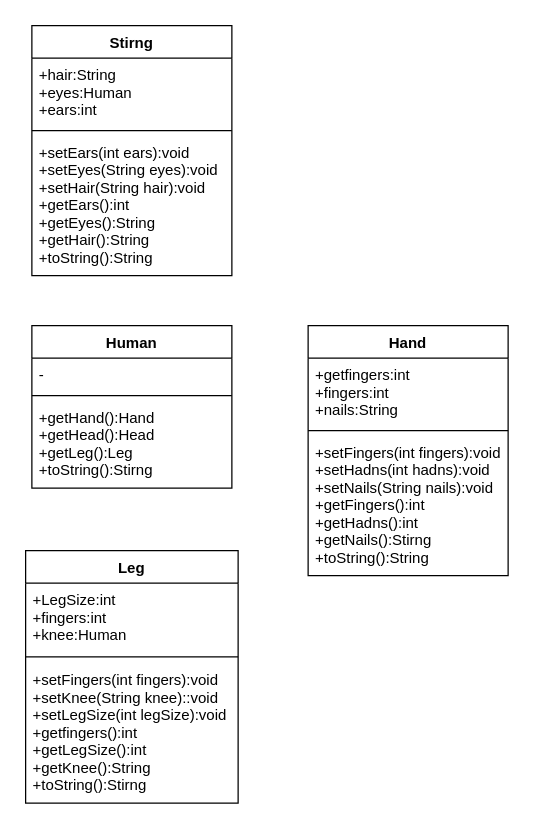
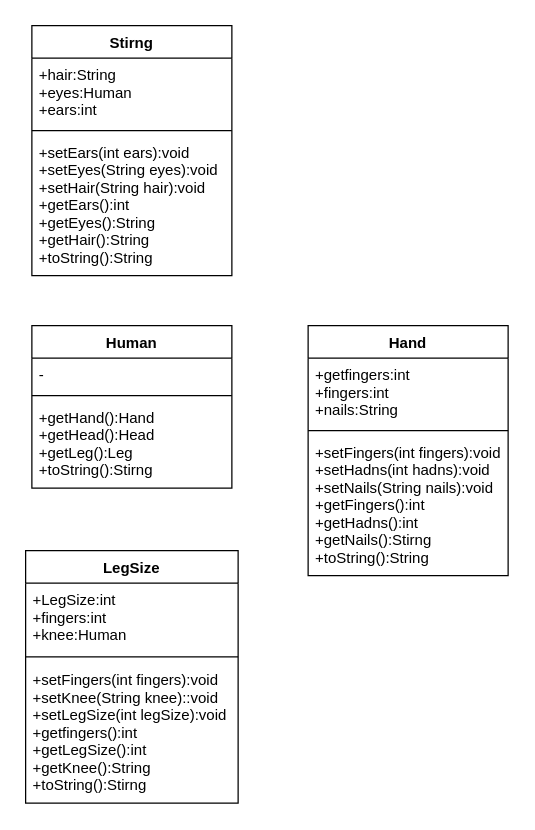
(131, 568) -> (131, 568)
